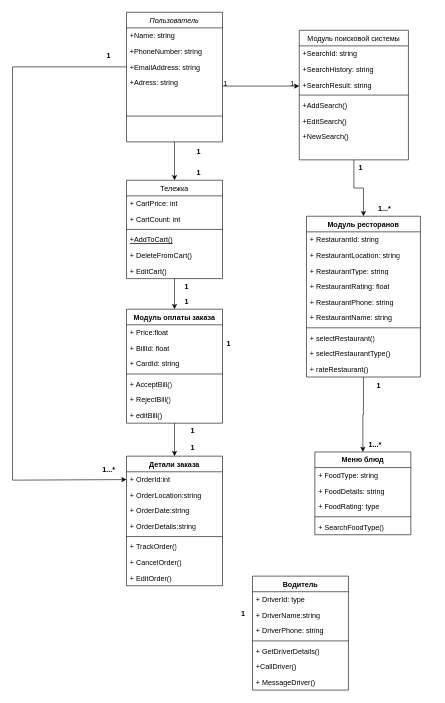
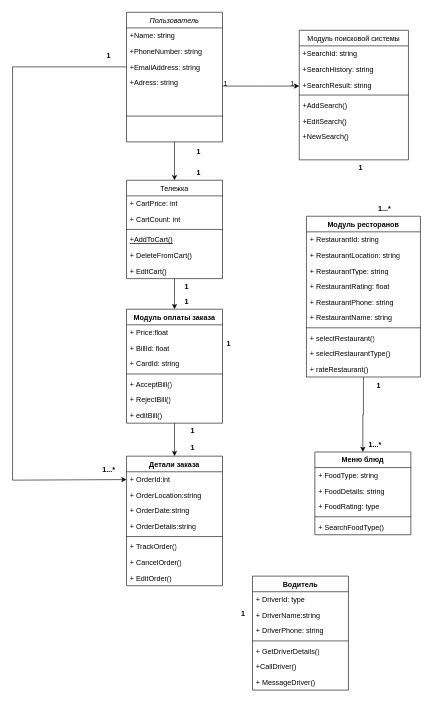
(363, 199) -> none
